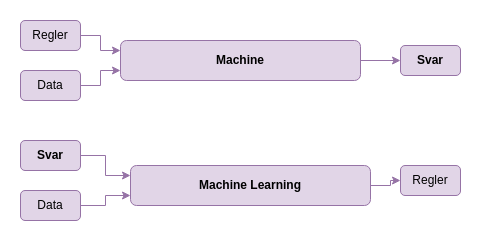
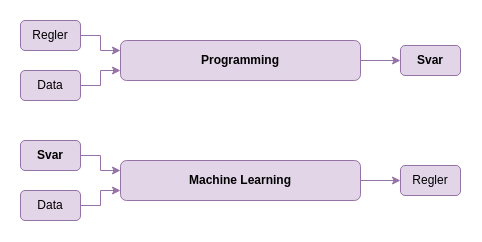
(241, 61) -> (241, 61)
(251, 186) -> (241, 181)
